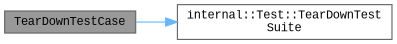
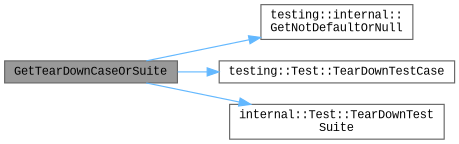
(70, 22) -> (91, 72)
none -> (337, 22)
none -> (337, 72)
